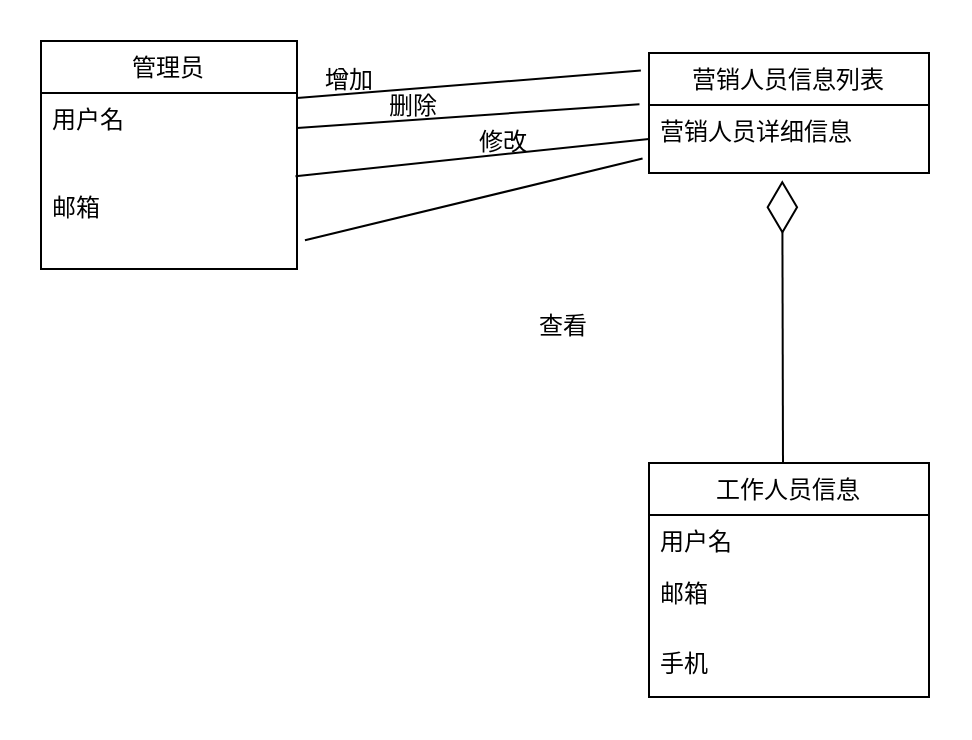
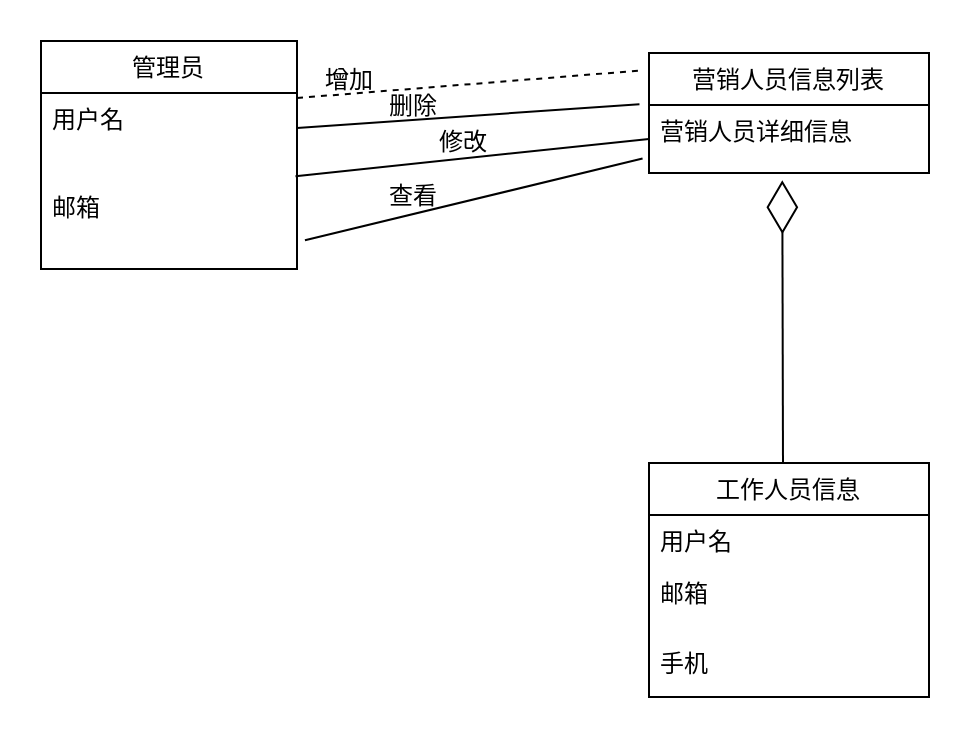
(471, 84) -> (471, 84)
(503, 143) -> (463, 143)
(563, 327) -> (413, 197)
